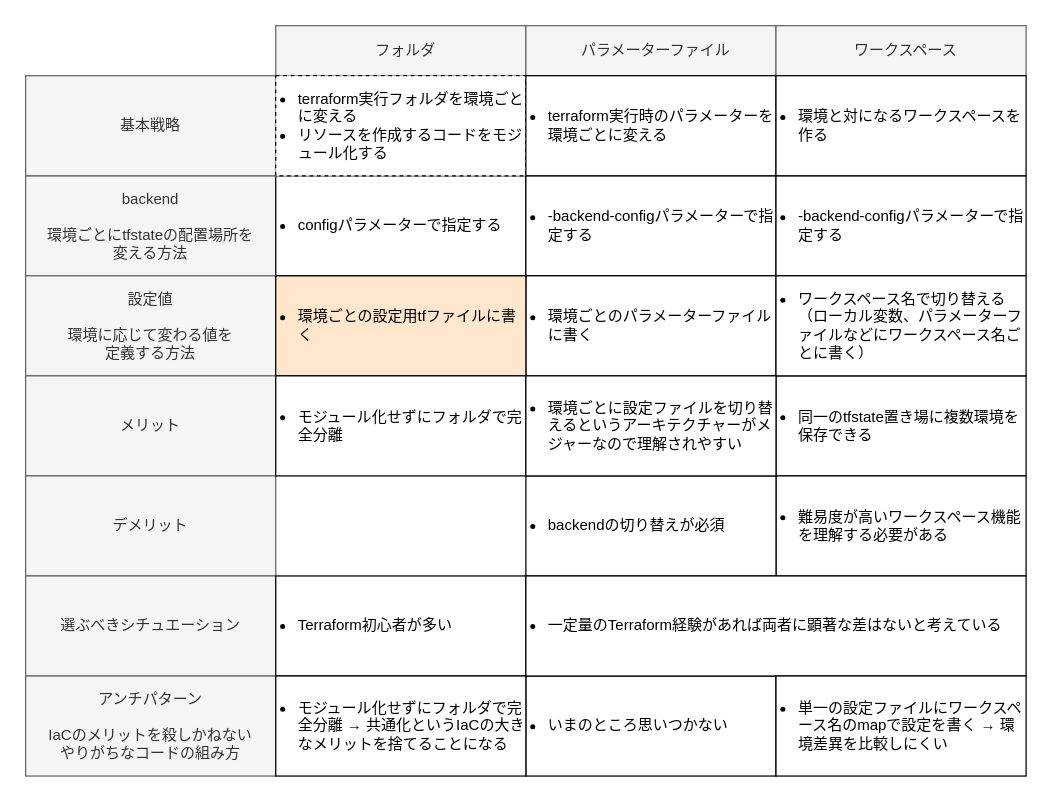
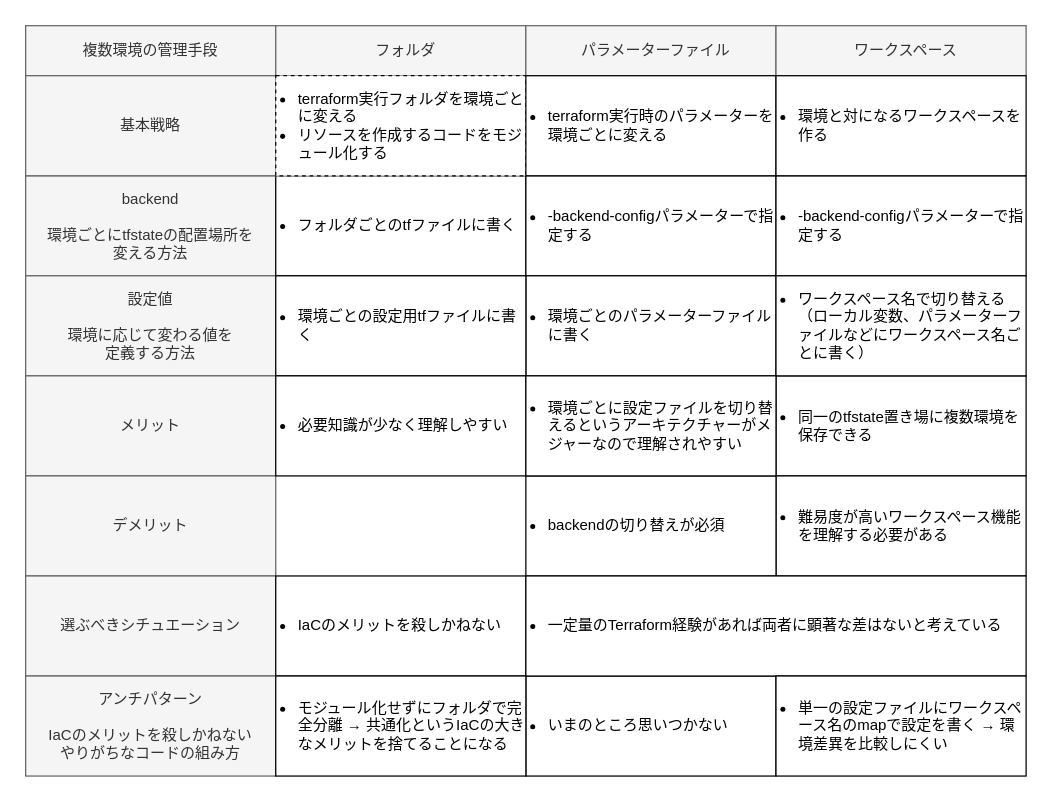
none -> (151, 51)
(354, 226) -> (362, 226)
(401, 326) -> (401, 326)
(383, 426) -> (353, 426)
(331, 626) -> (351, 626)
